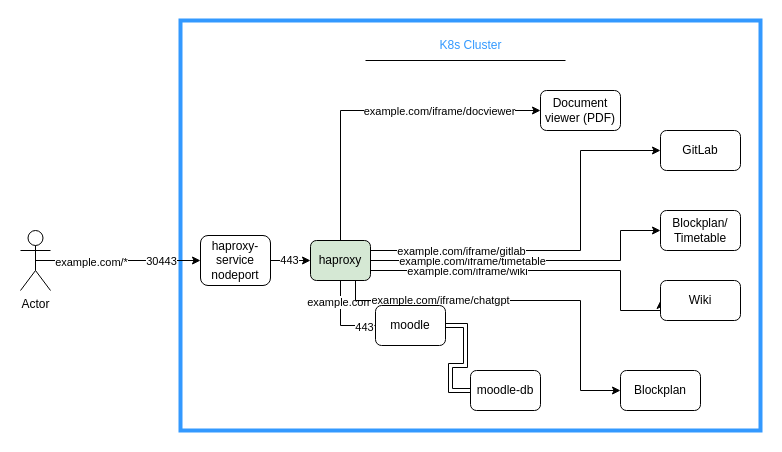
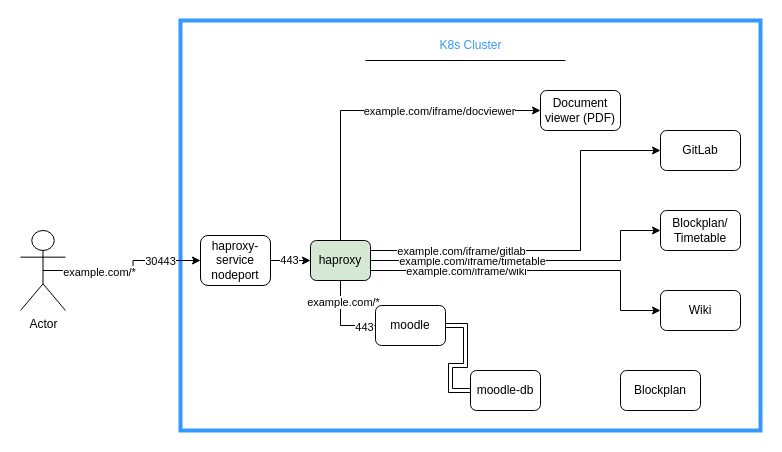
(36, 261) -> (43, 271)
(520, 301) -> none
(701, 301) -> (701, 311)
